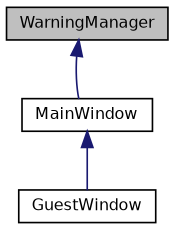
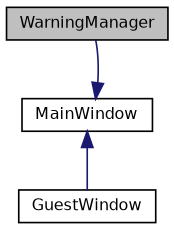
(76, 78) -> (98, 61)
